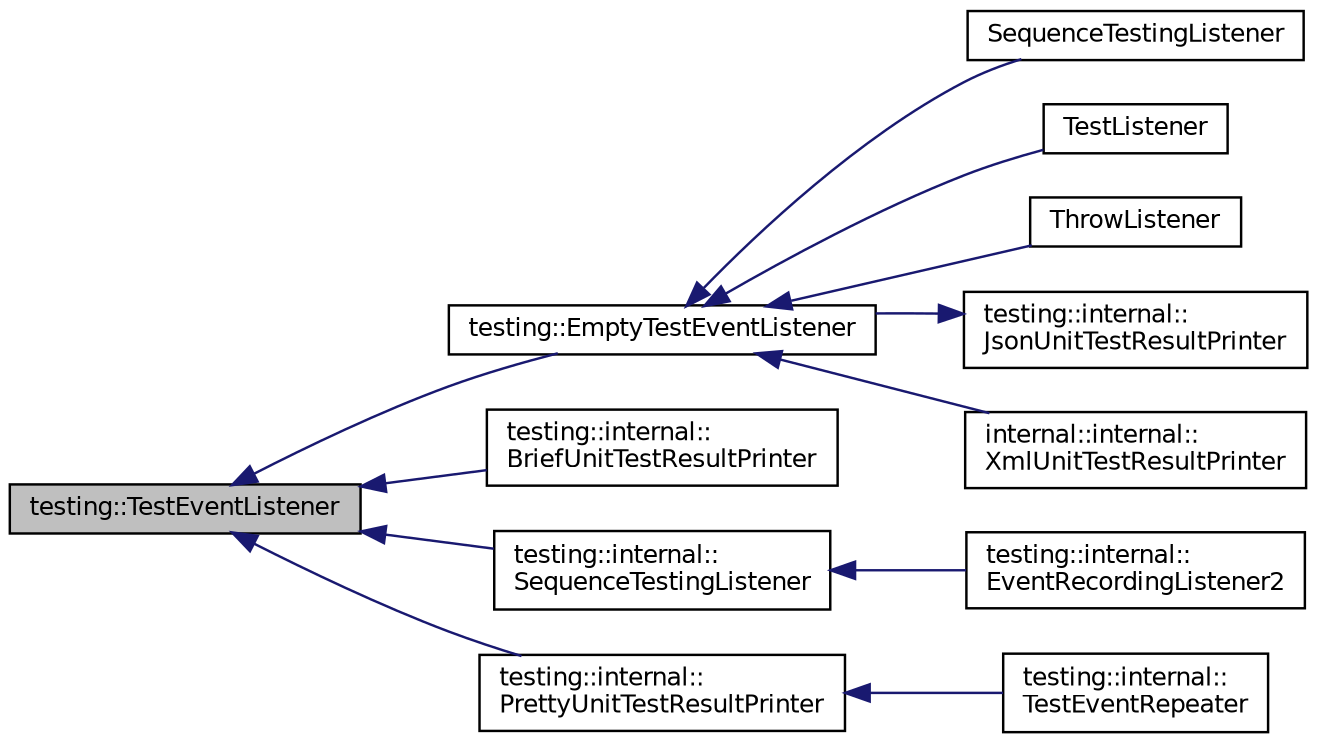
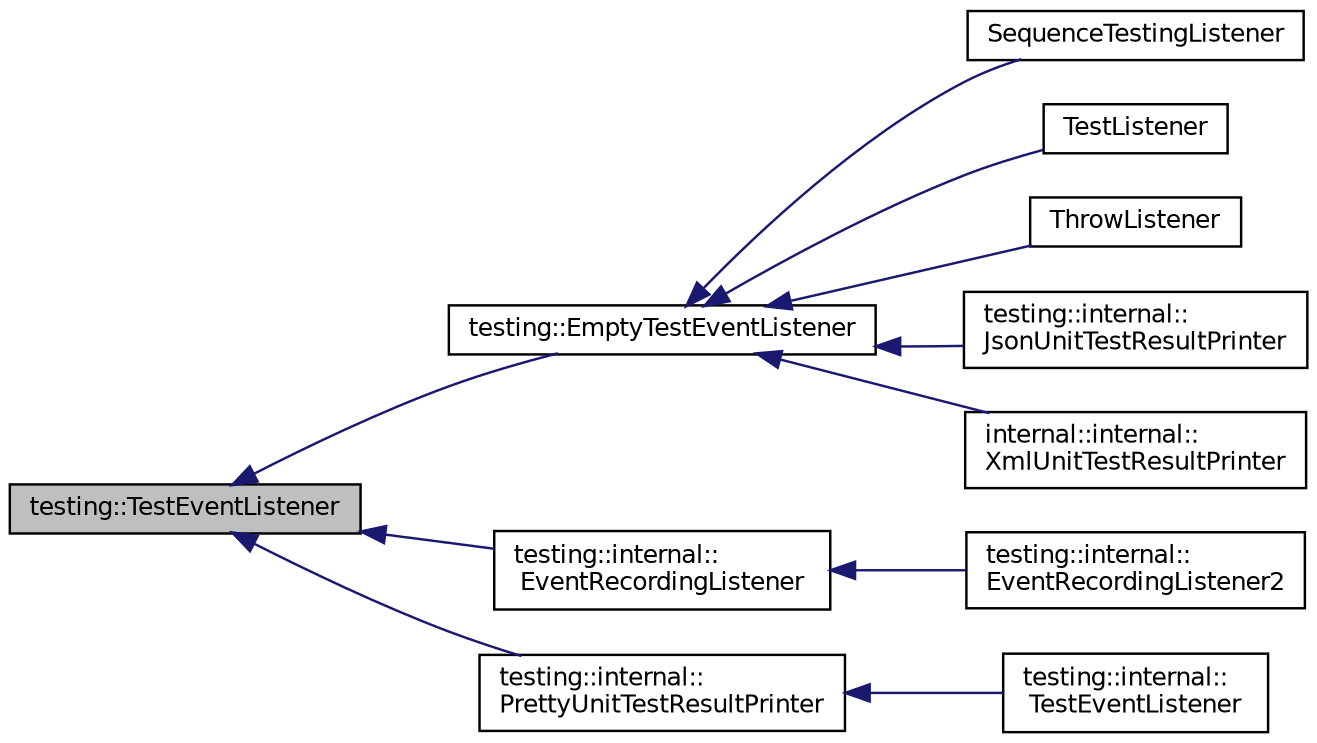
(907, 313) -> (932, 346)
(662, 448) -> none
(662, 570) -> (662, 570)
(1136, 693) -> (1136, 693)
